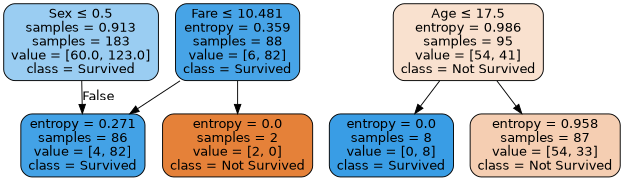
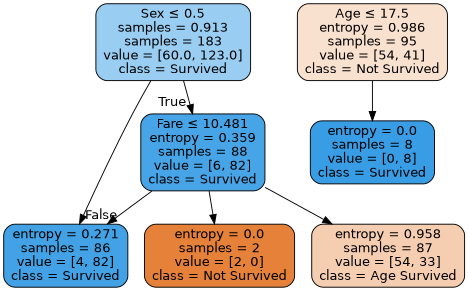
none -> (187, 93)
(507, 94) -> (294, 203)
(545, 166) -> (388, 276)
